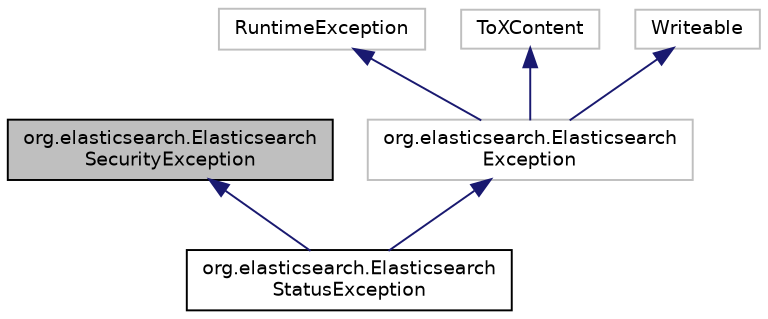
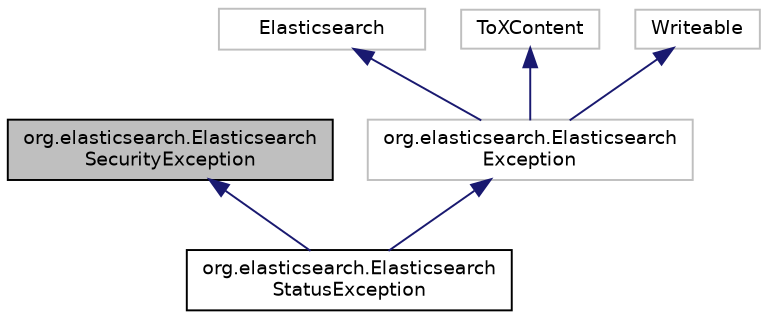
(322, 29) -> (322, 29)
